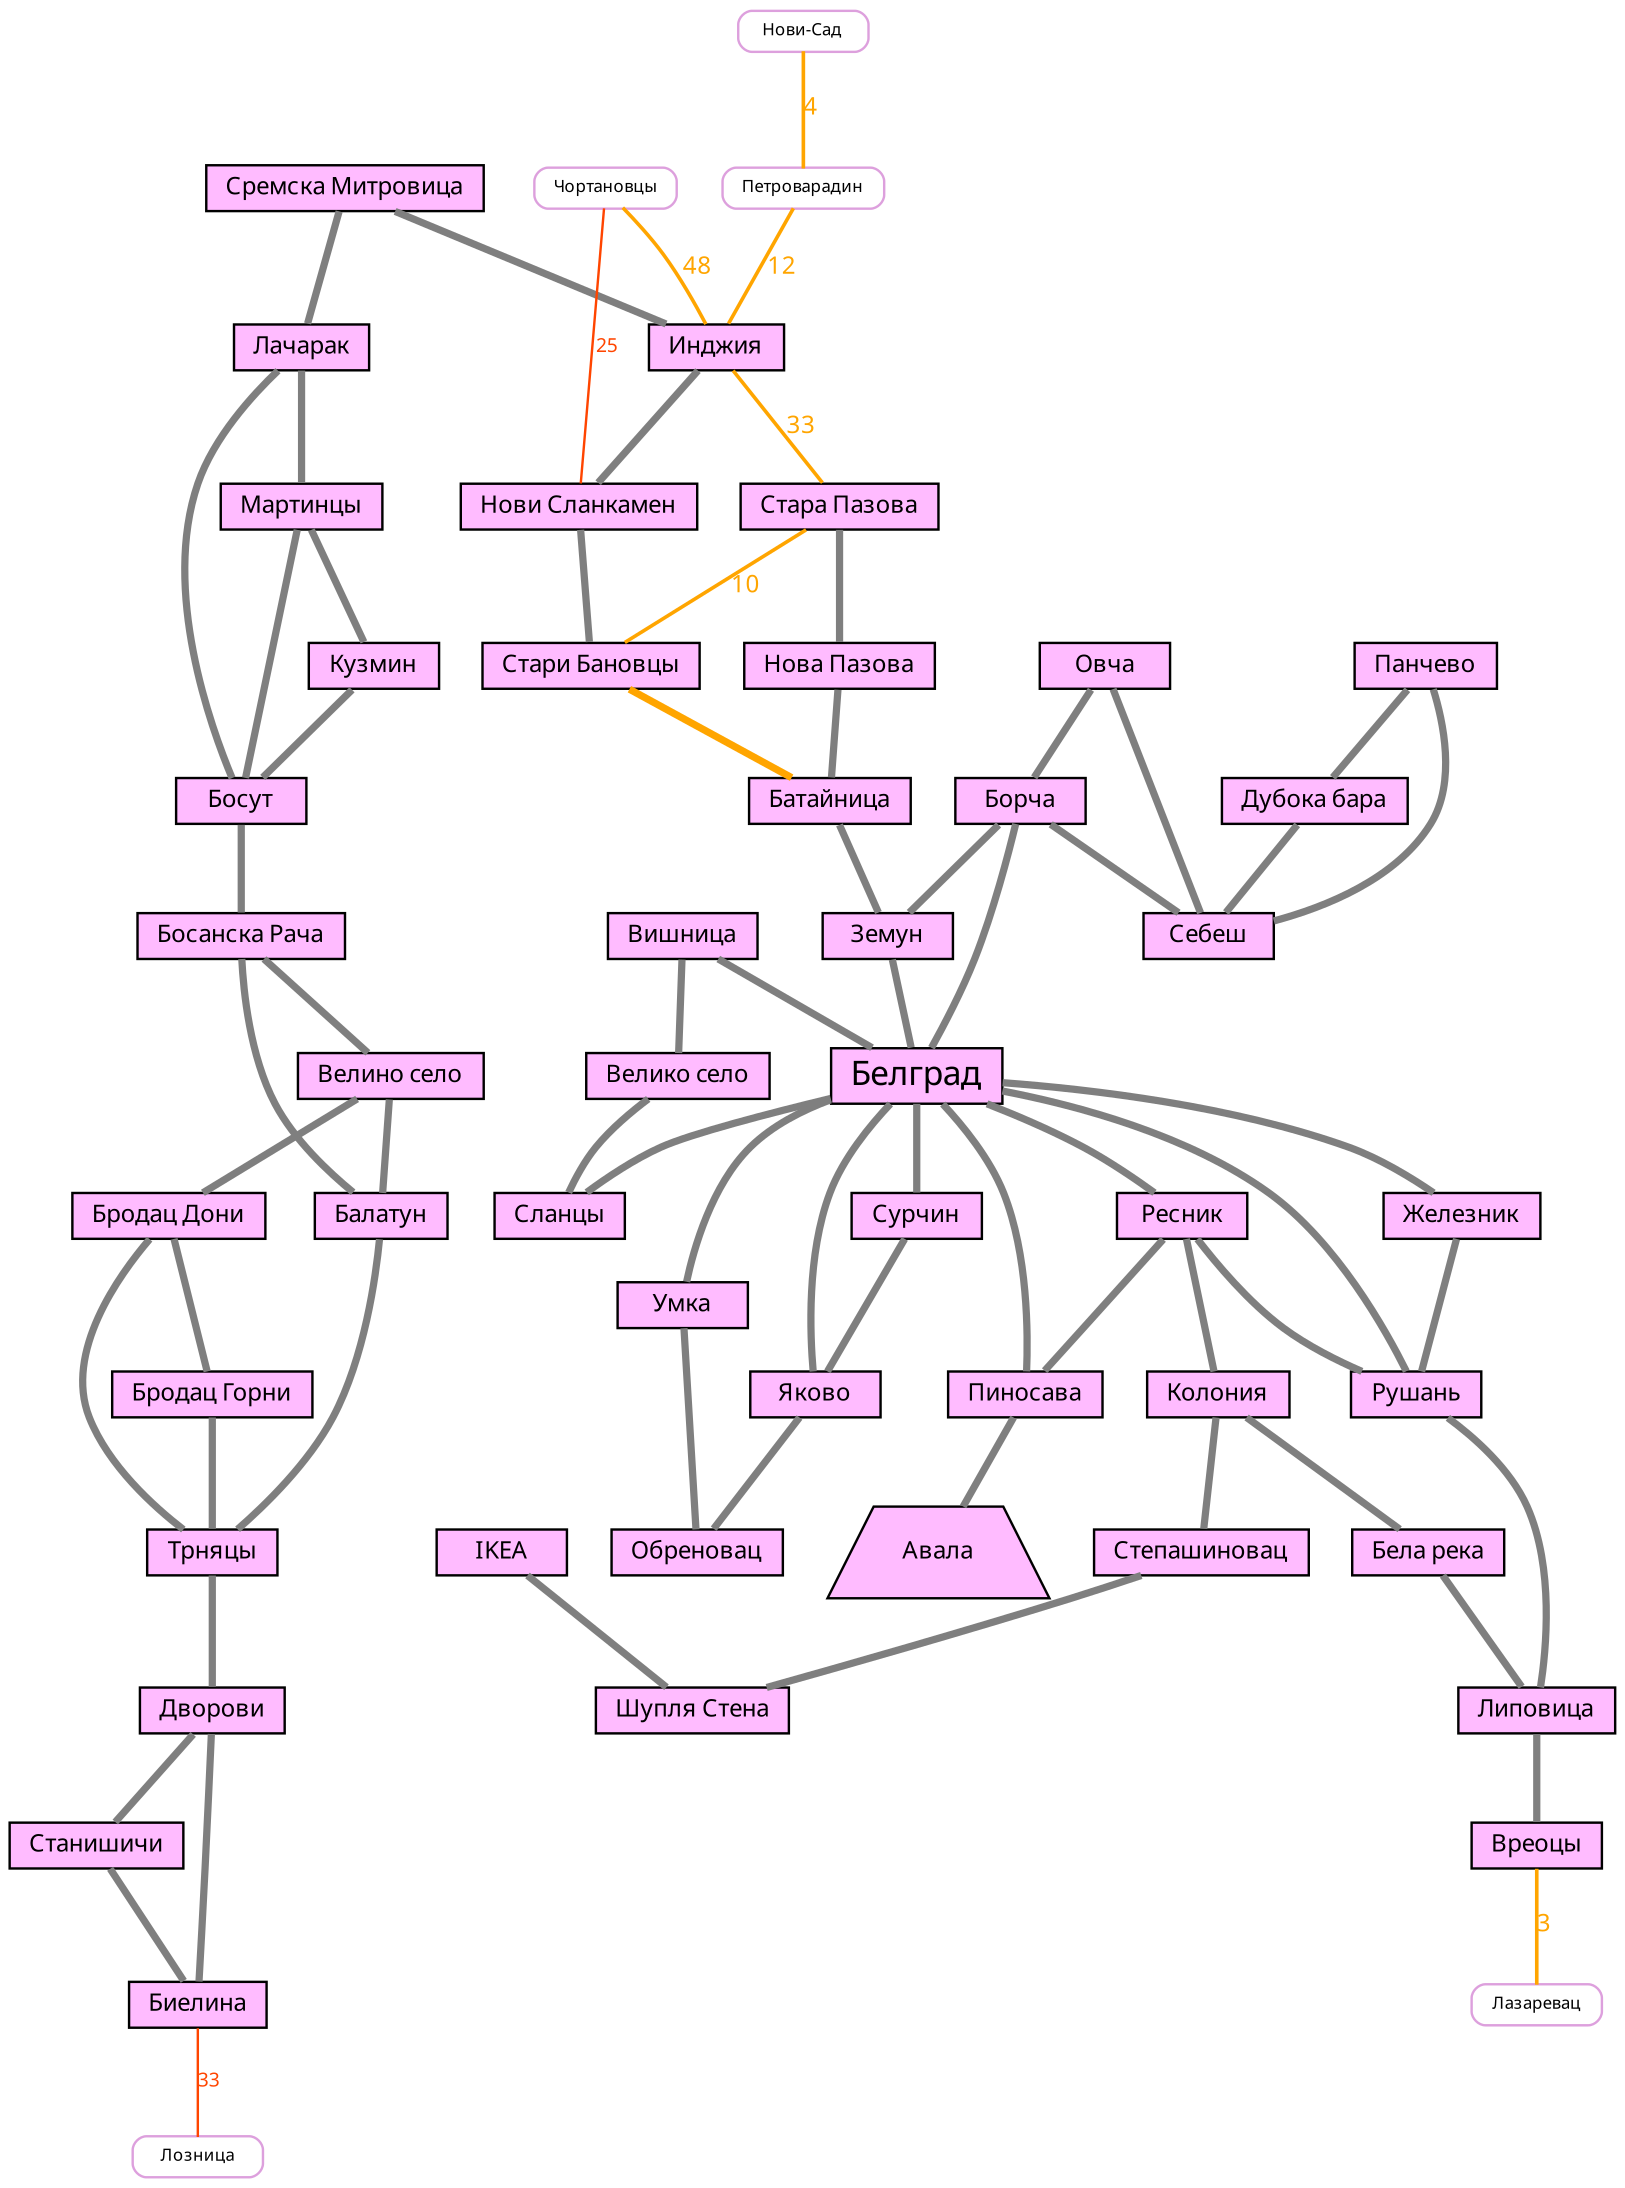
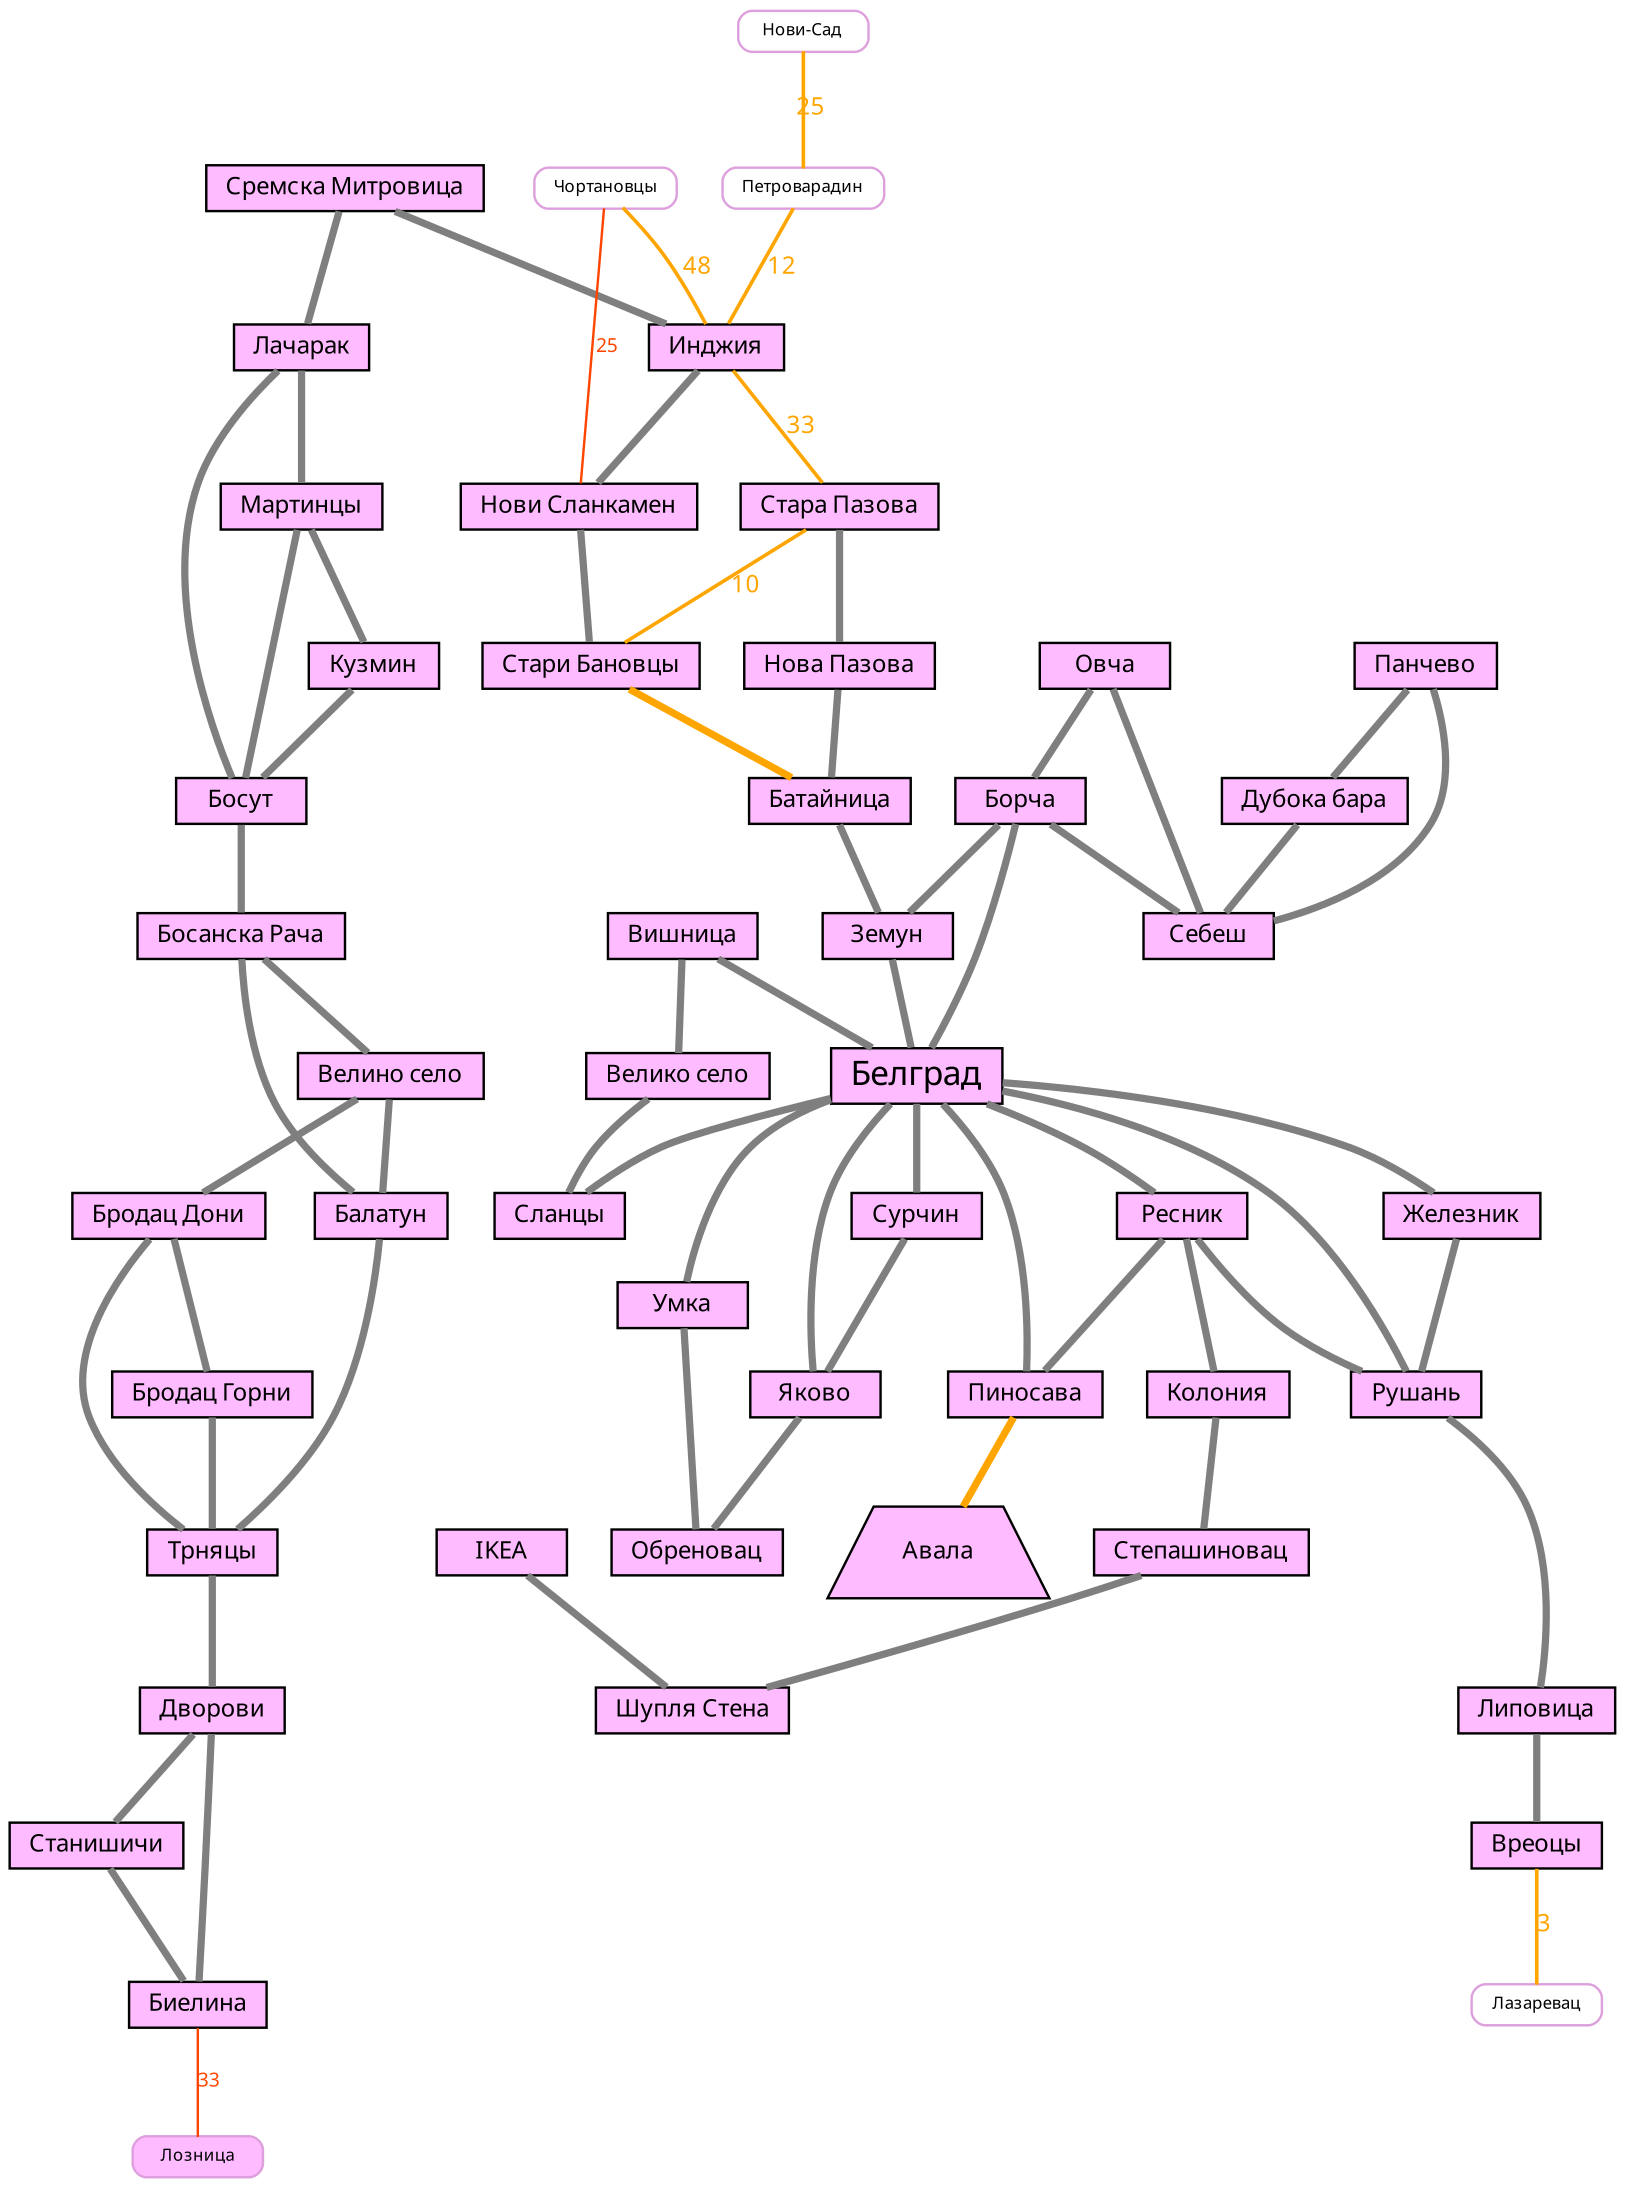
(812, 109) -> (812, 109)
(988, 1462) -> (988, 1462)
(1428, 1552) -> none
(198, 2157) -> (198, 2157)
